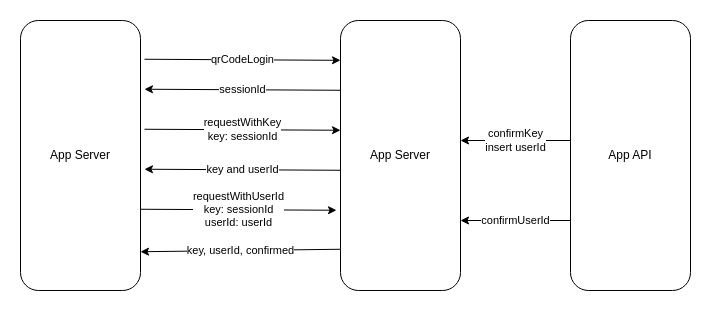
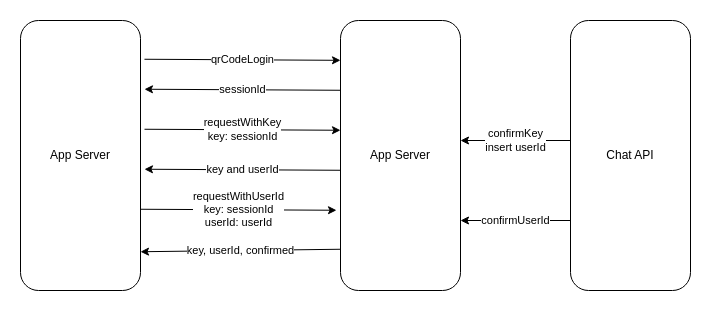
(631, 156) -> (631, 156)
